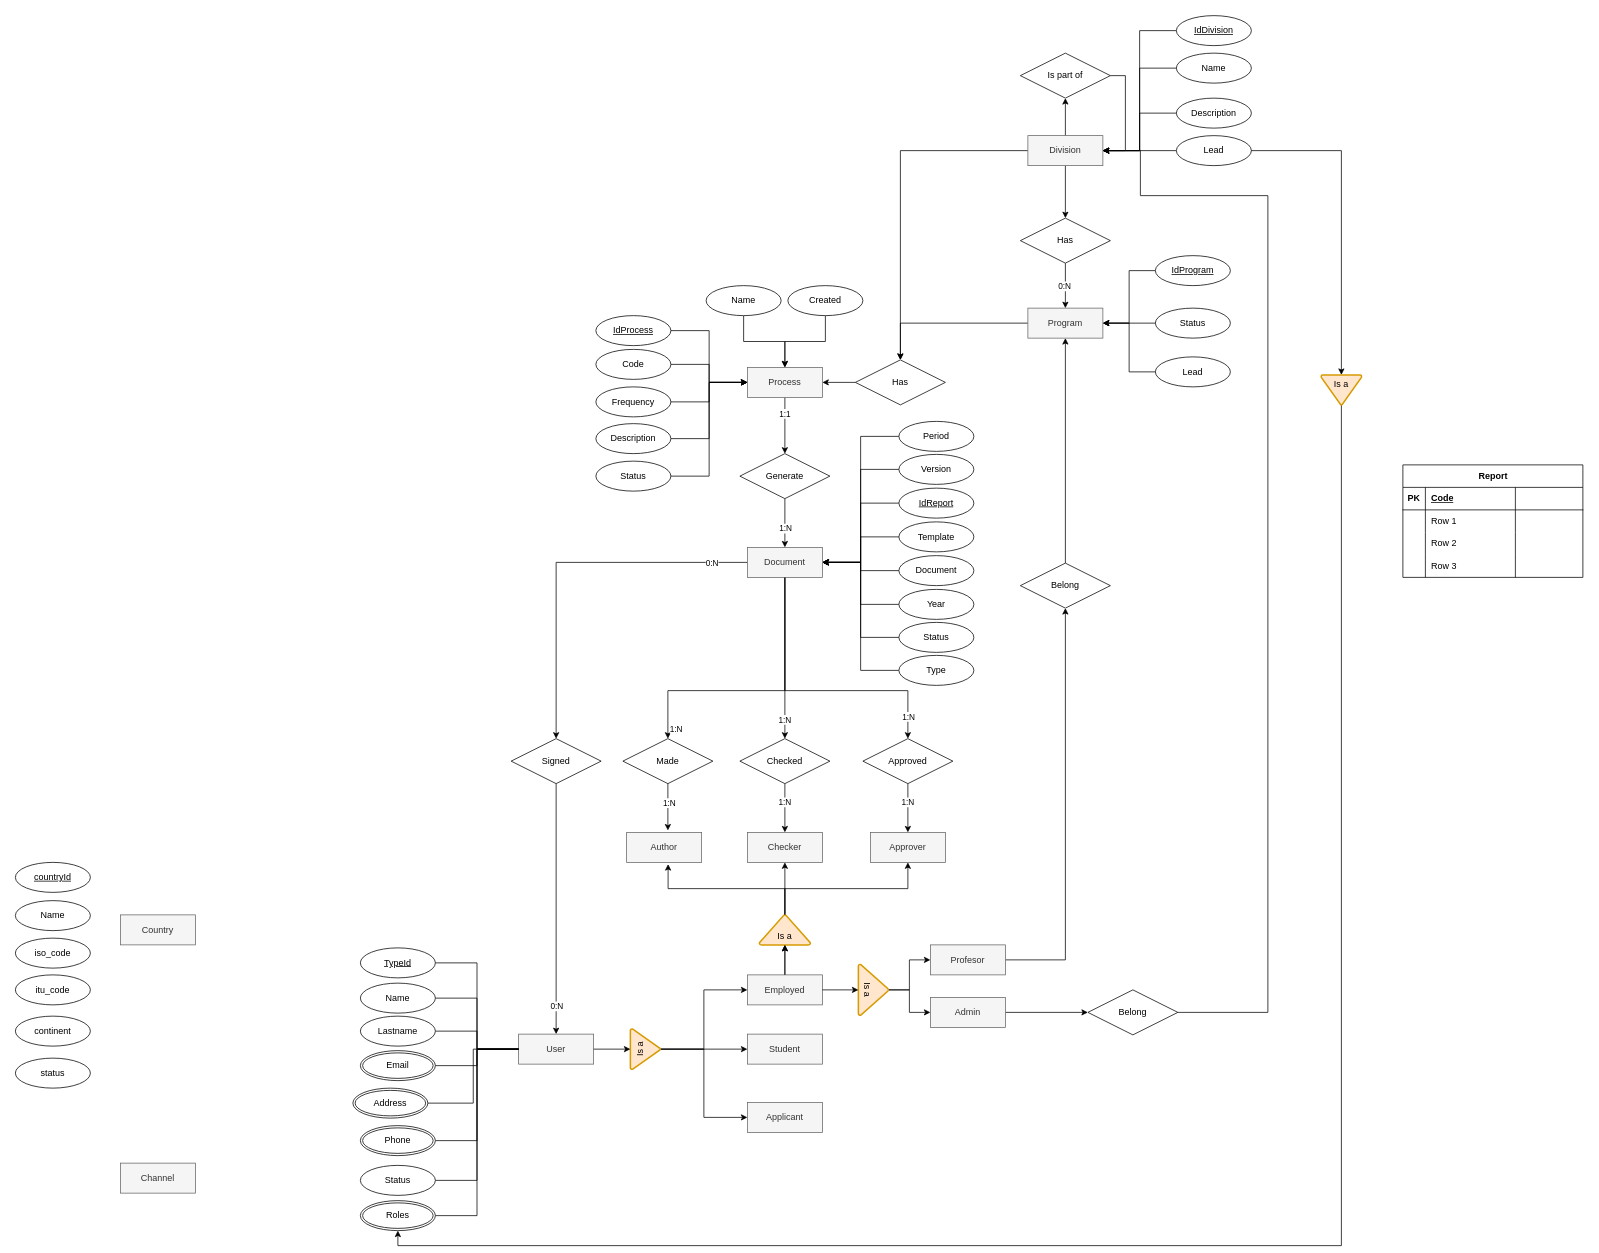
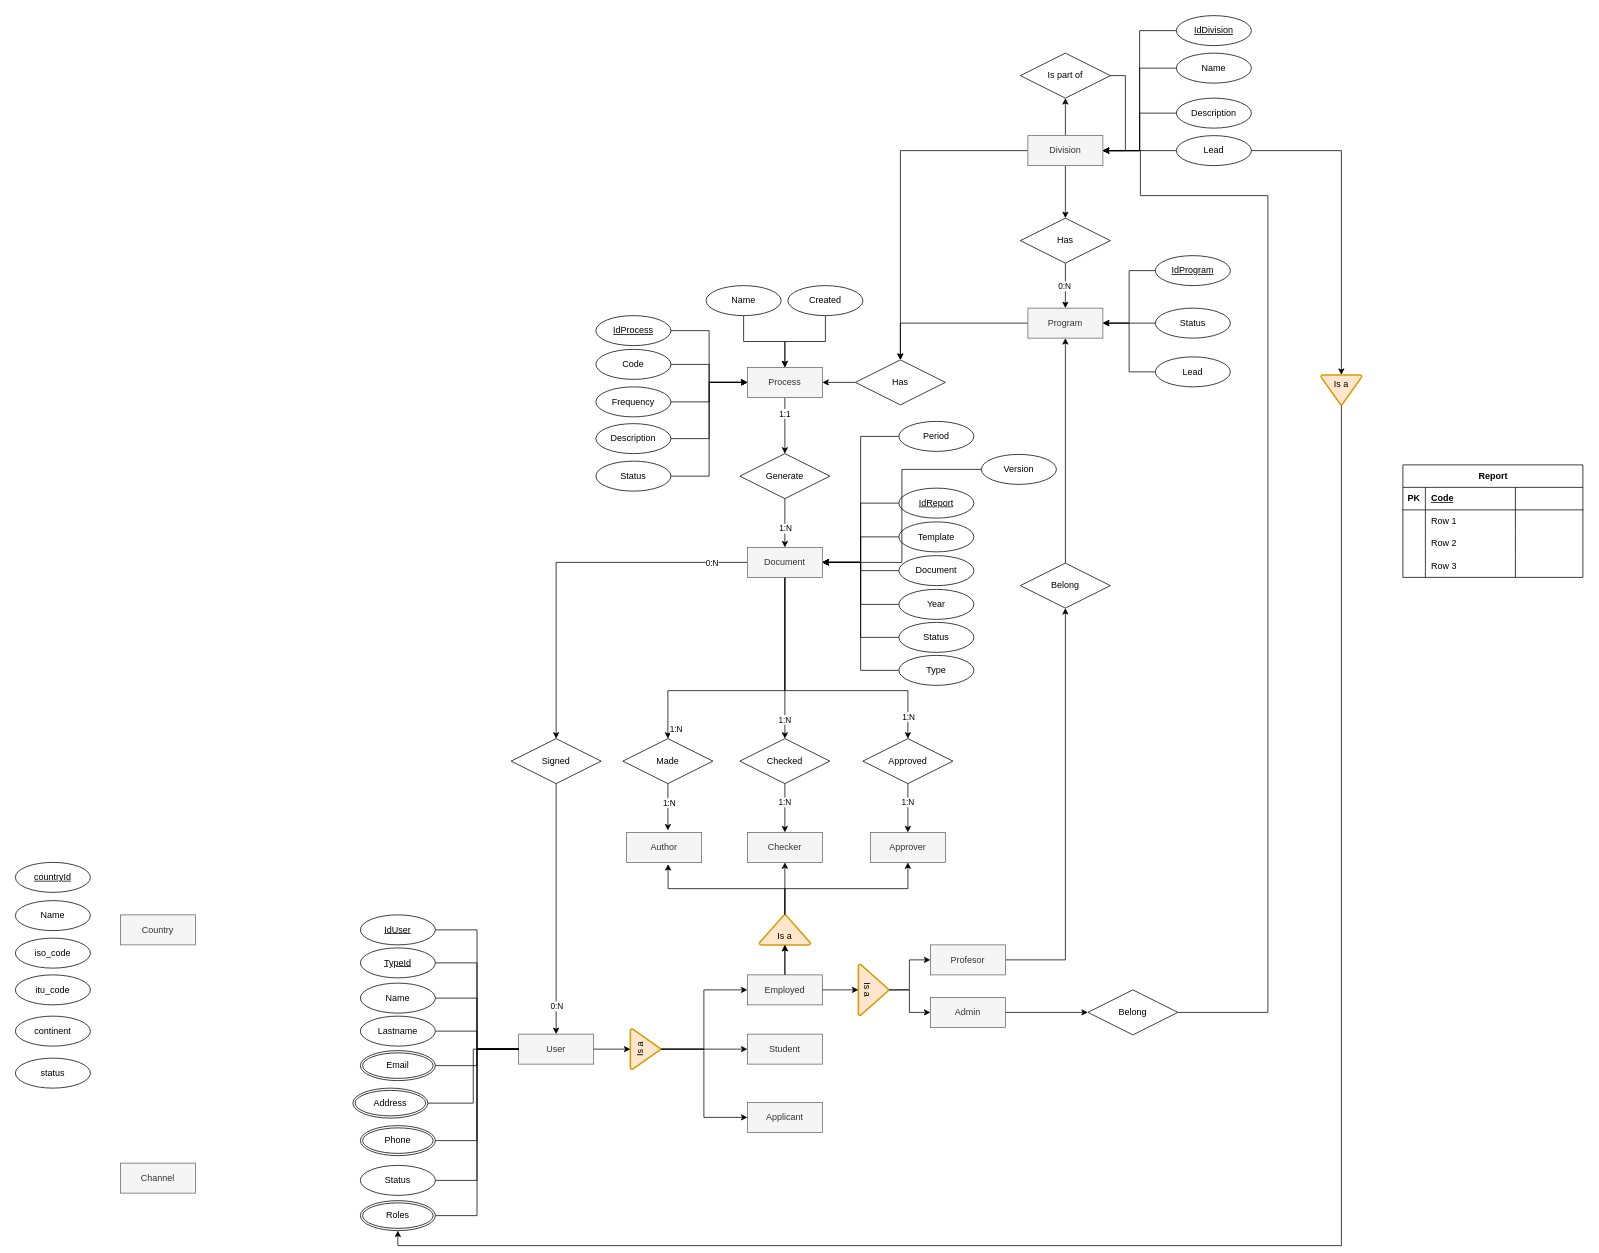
(936, 469) -> (1019, 469)
none -> (398, 930)
none -> (471, 930)
